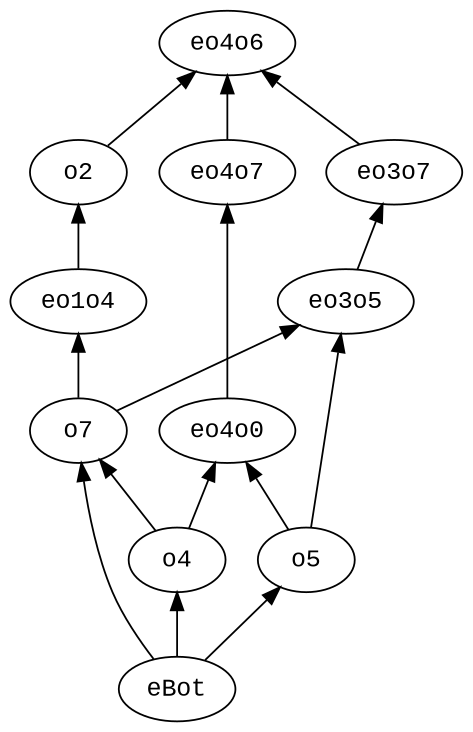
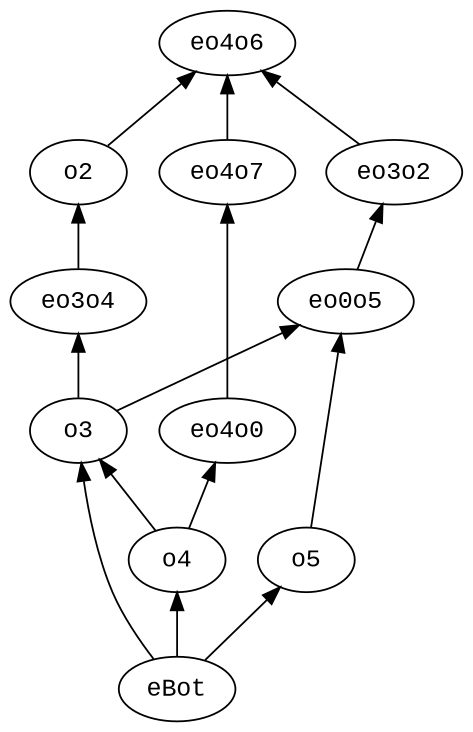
(394, 172) -> (394, 172)
(78, 301) -> (78, 301)
(346, 301) -> (346, 301)
(78, 431) -> (78, 431)
(272, 504) -> none
